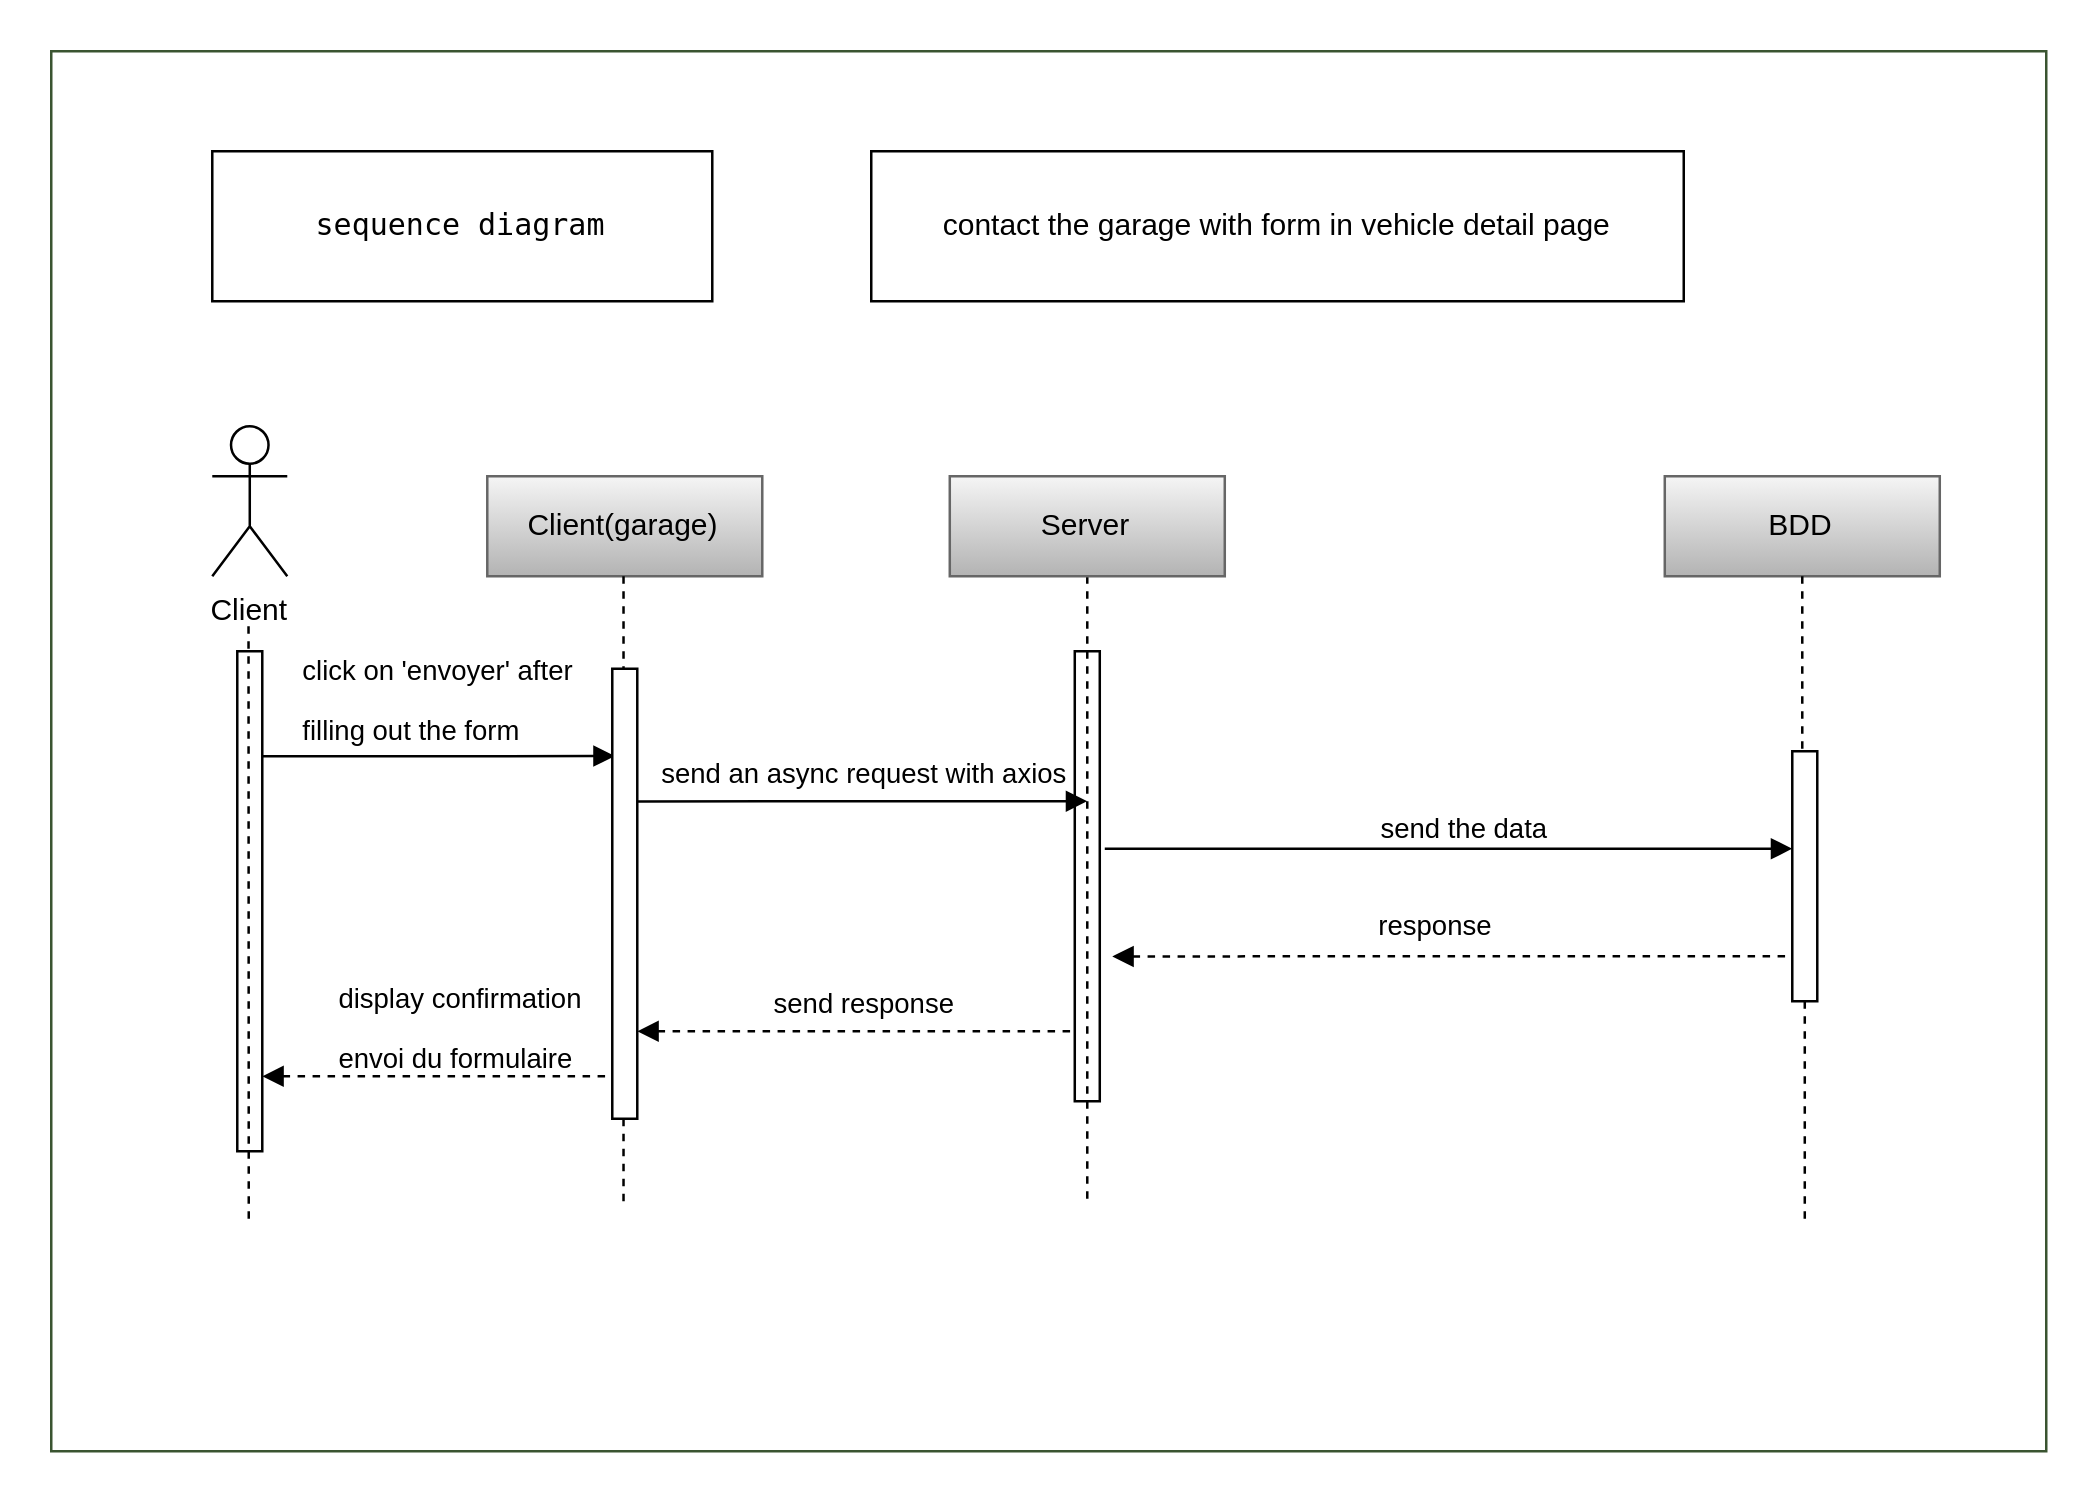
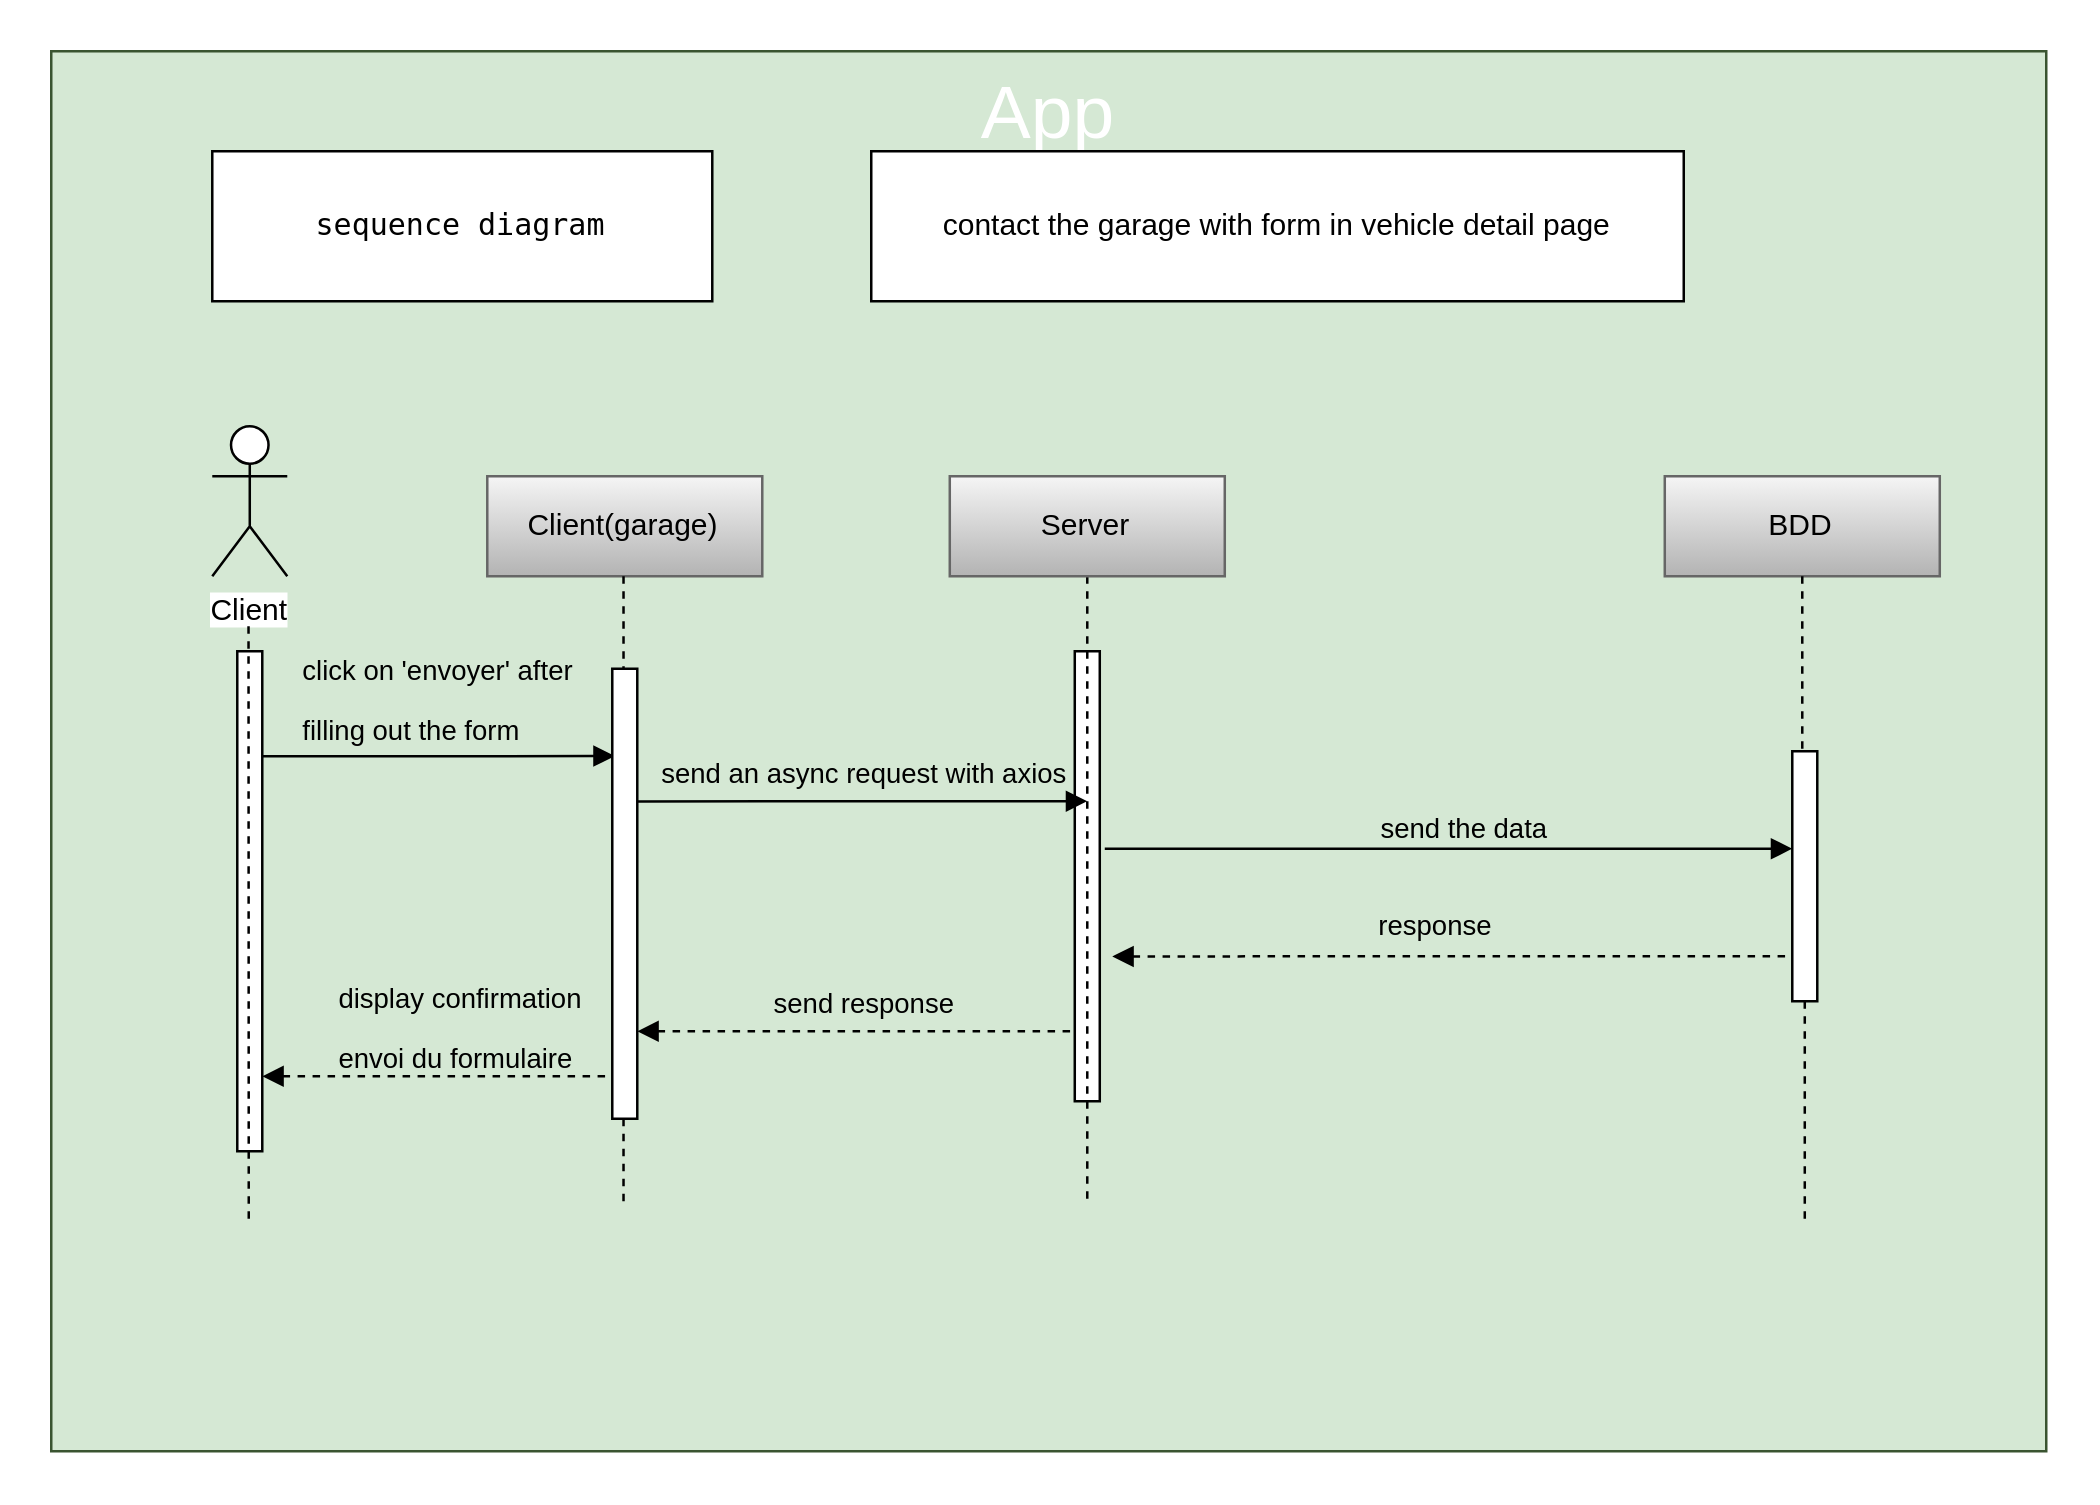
(1049, 751) -> (1049, 751)
